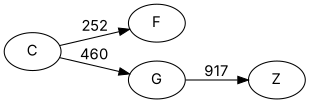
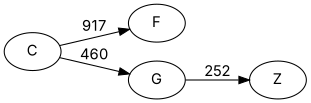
(95, 27) -> (95, 27)
(217, 72) -> (217, 72)
